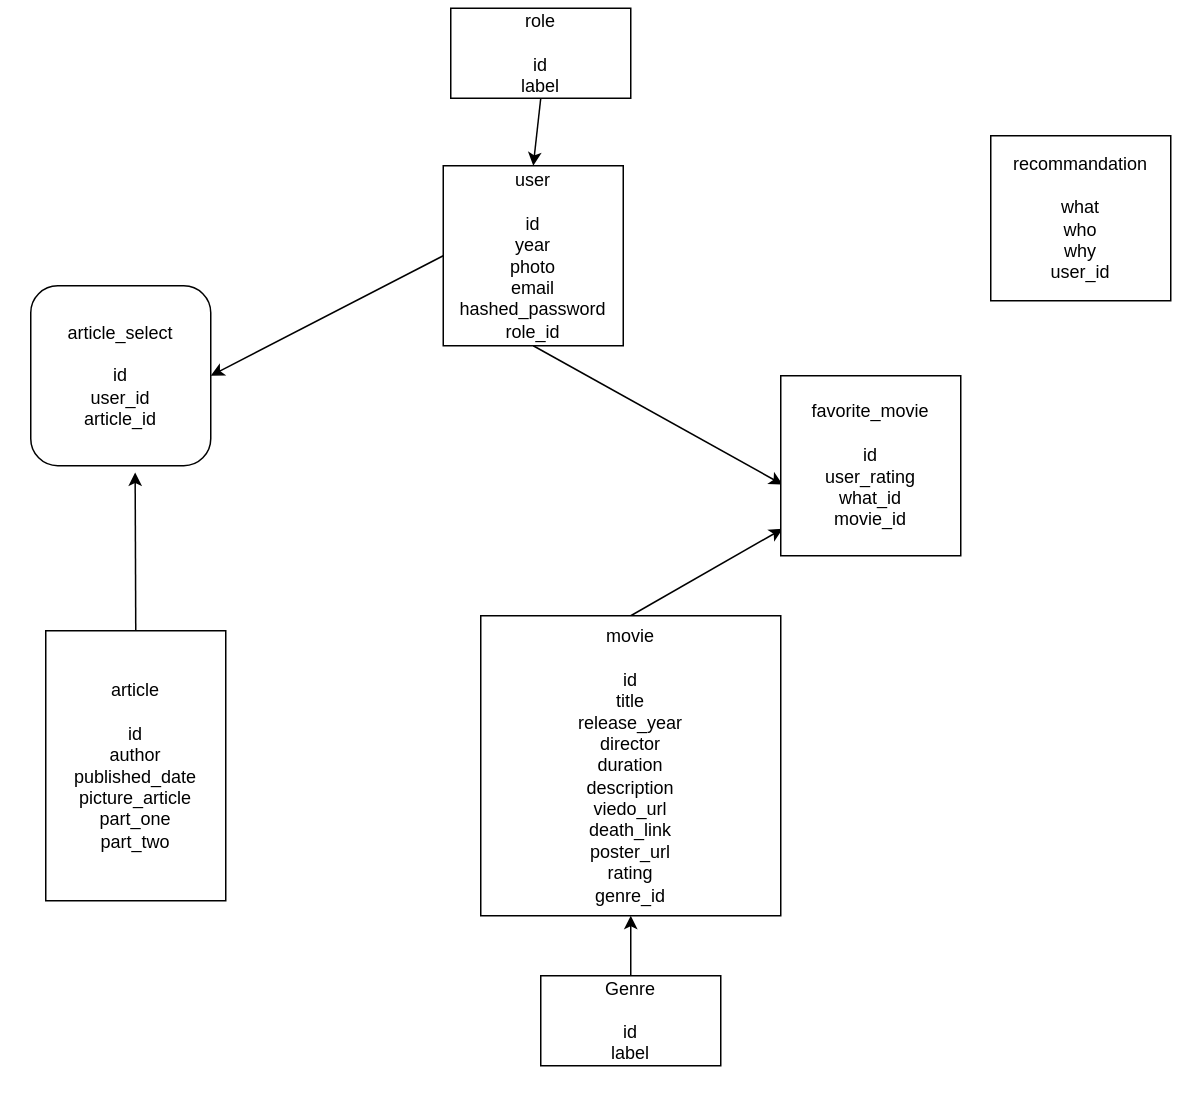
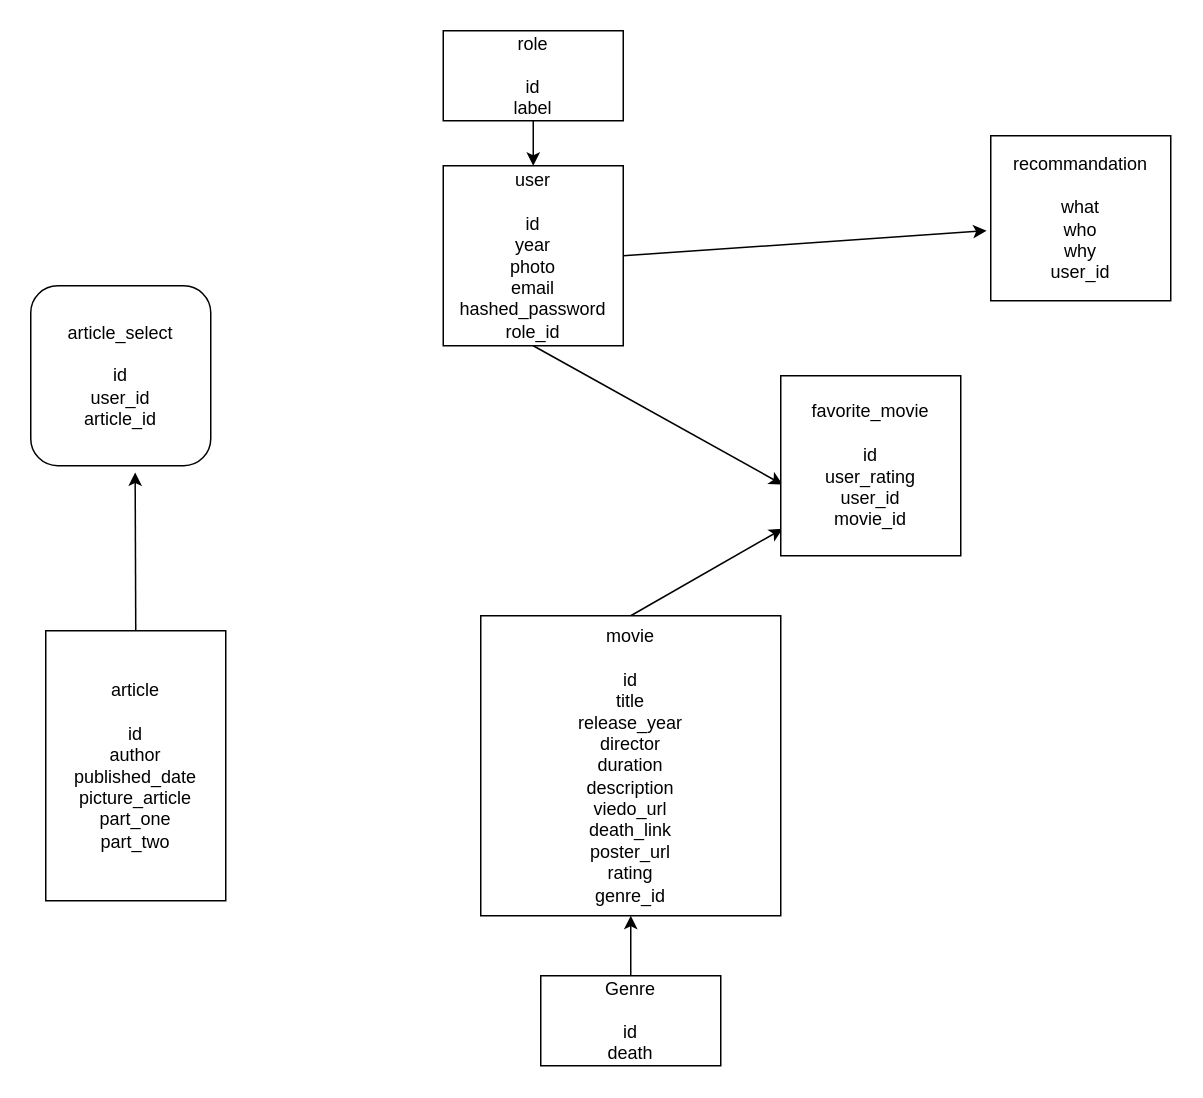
(541, 53) -> (533, 76)
none -> (800, 244)
(331, 314) -> none
(871, 466) -> (871, 466)
(631, 1021) -> (631, 1021)
